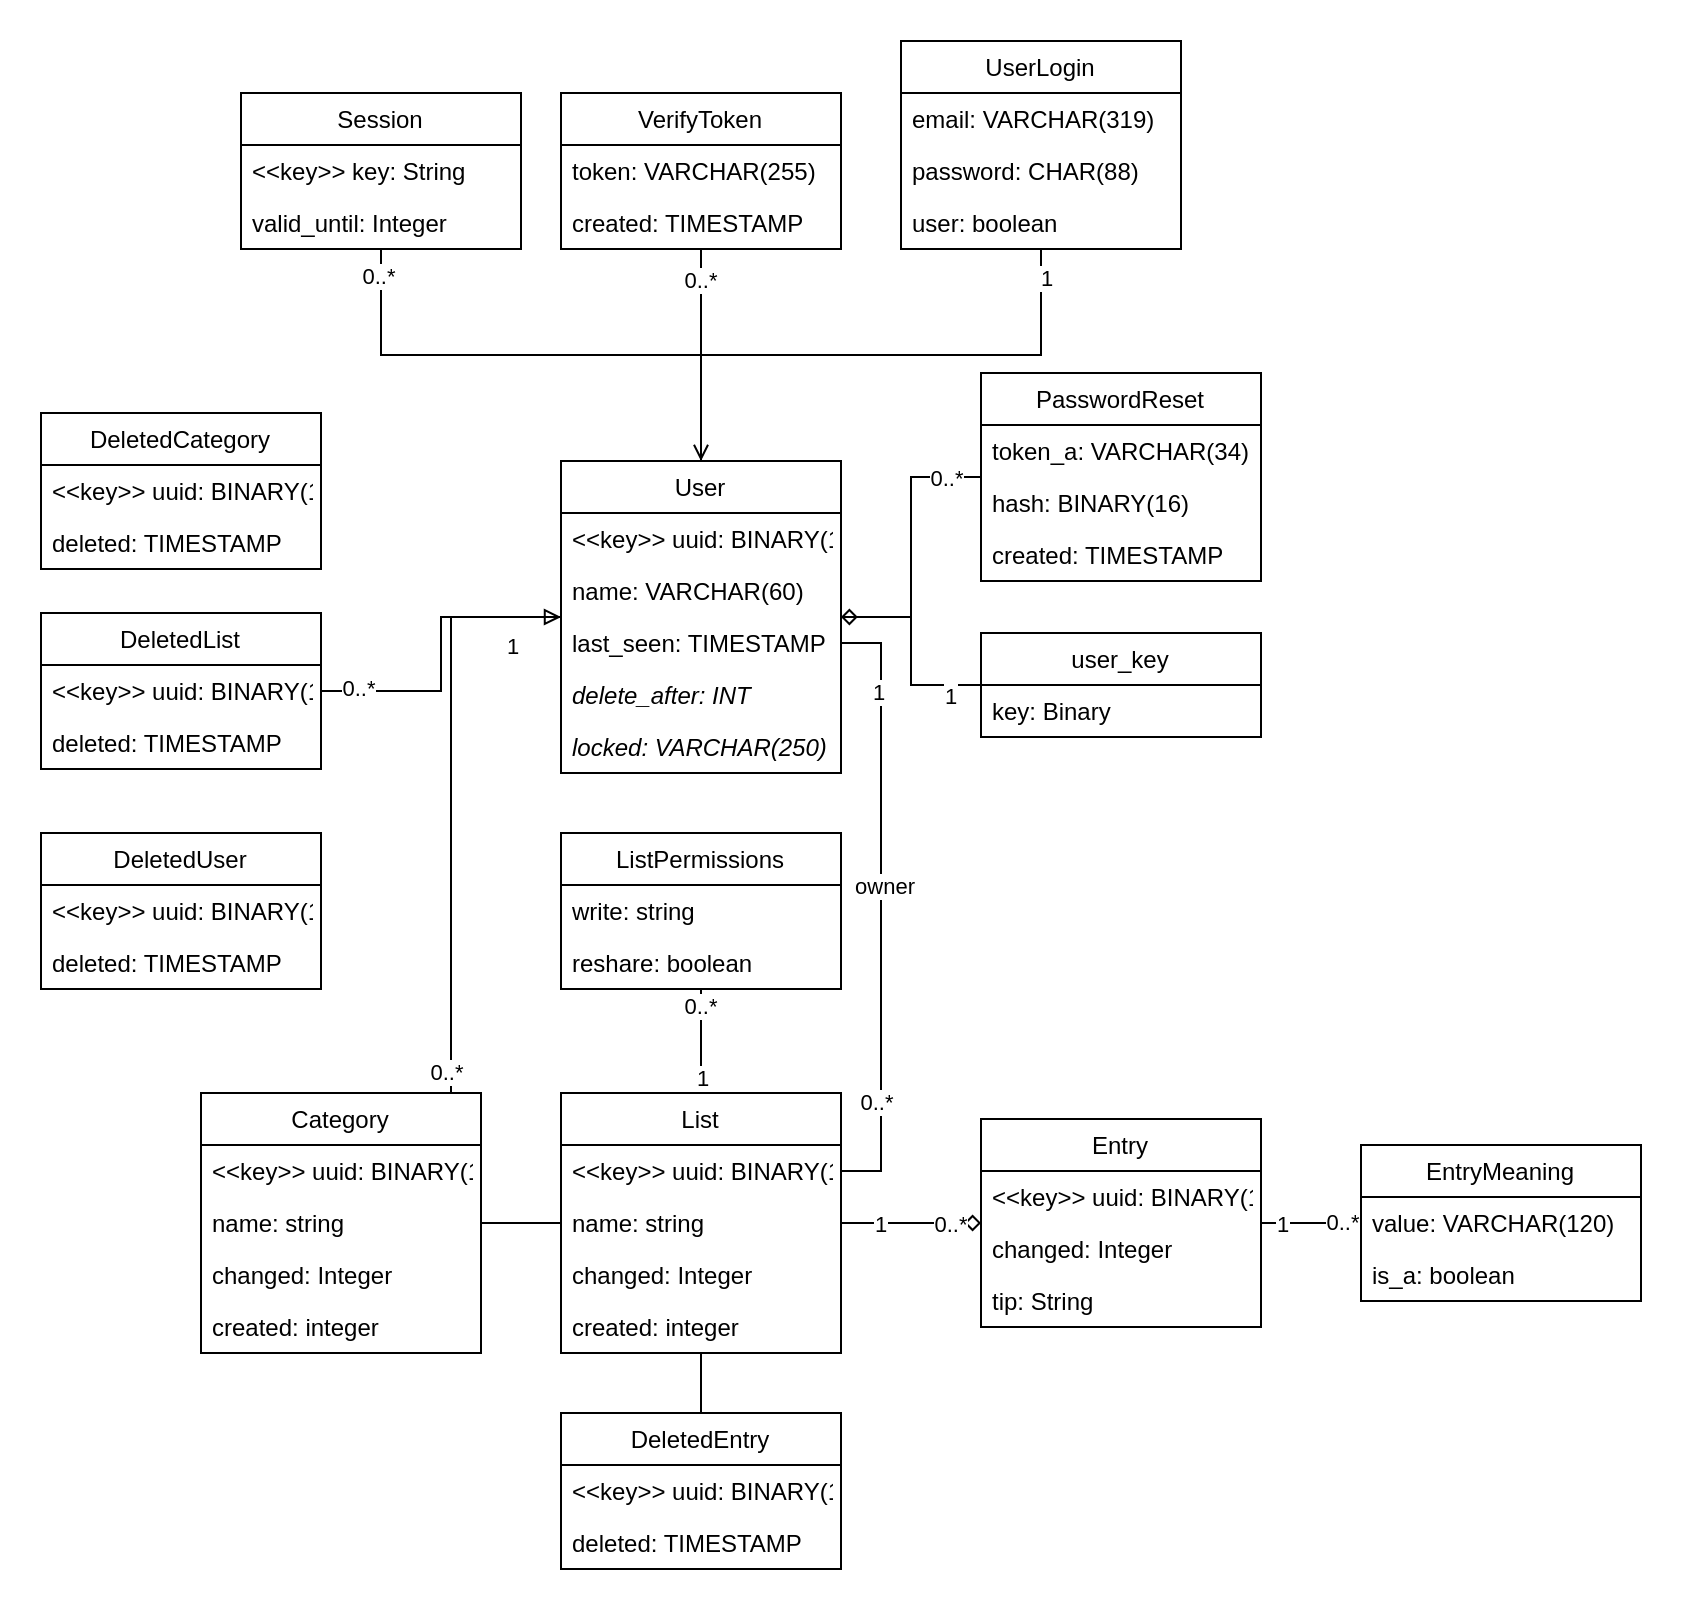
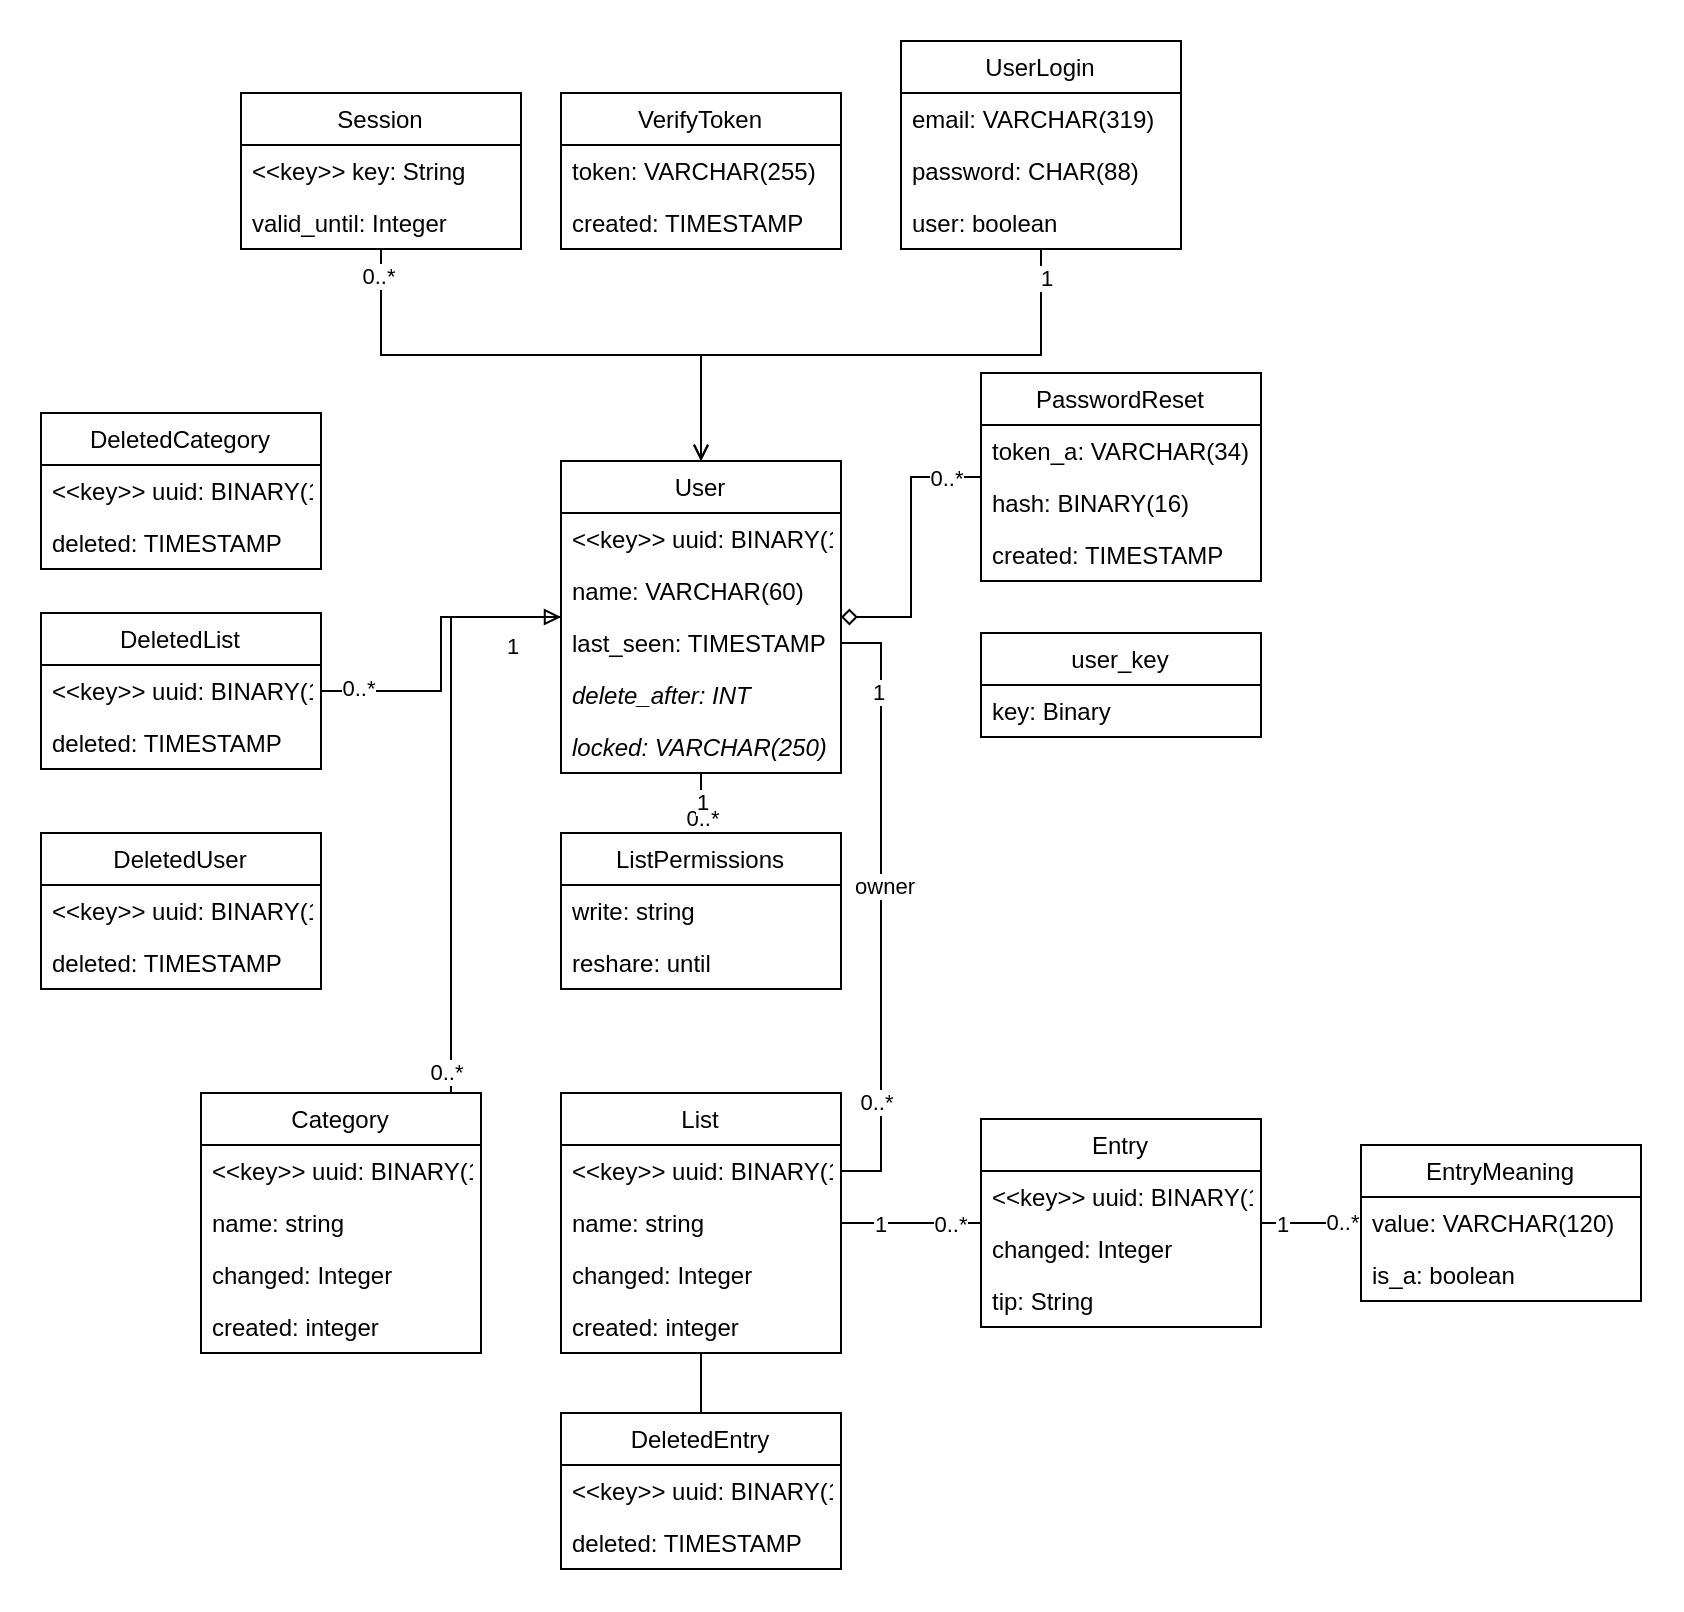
(701, 317) -> none
(698, 355) -> (698, 355)
(911, 670) -> none
none -> (701, 811)
(670, 964) -> (654, 964)
(701, 1048) -> none
(521, 1223) -> none
(966, 1223) -> (973, 1223)
